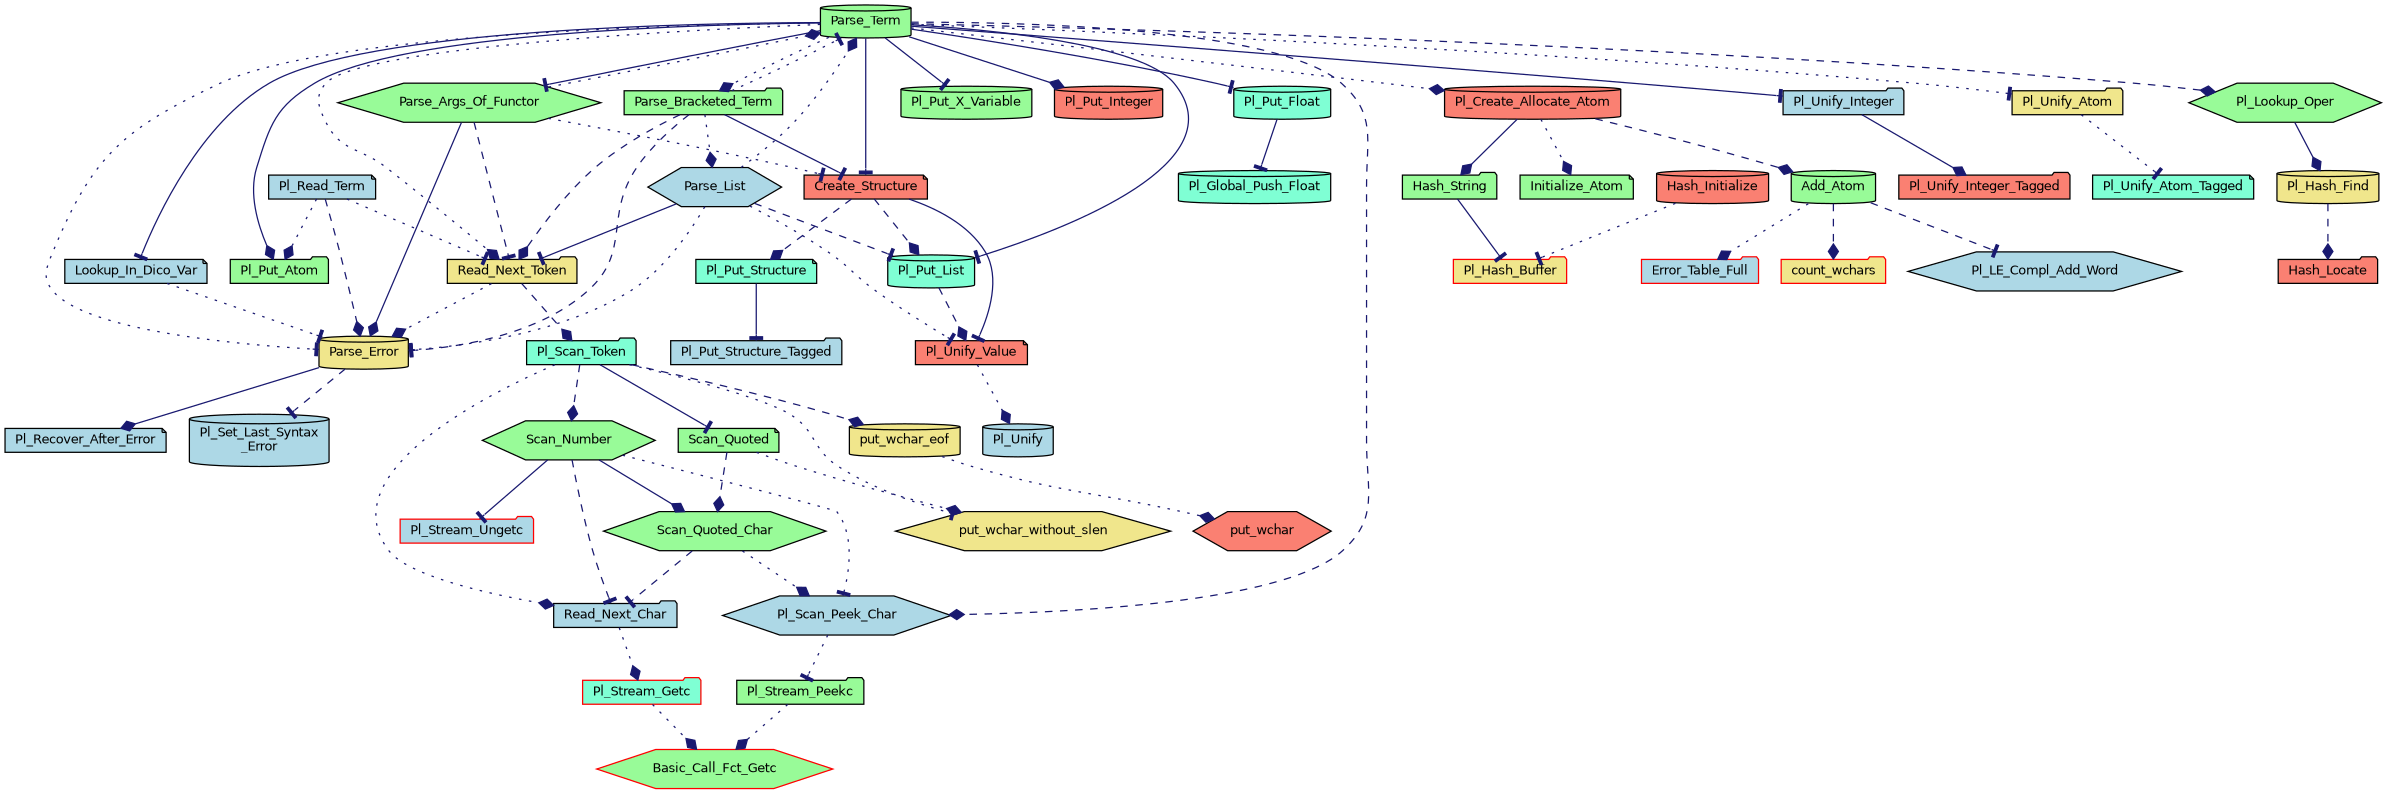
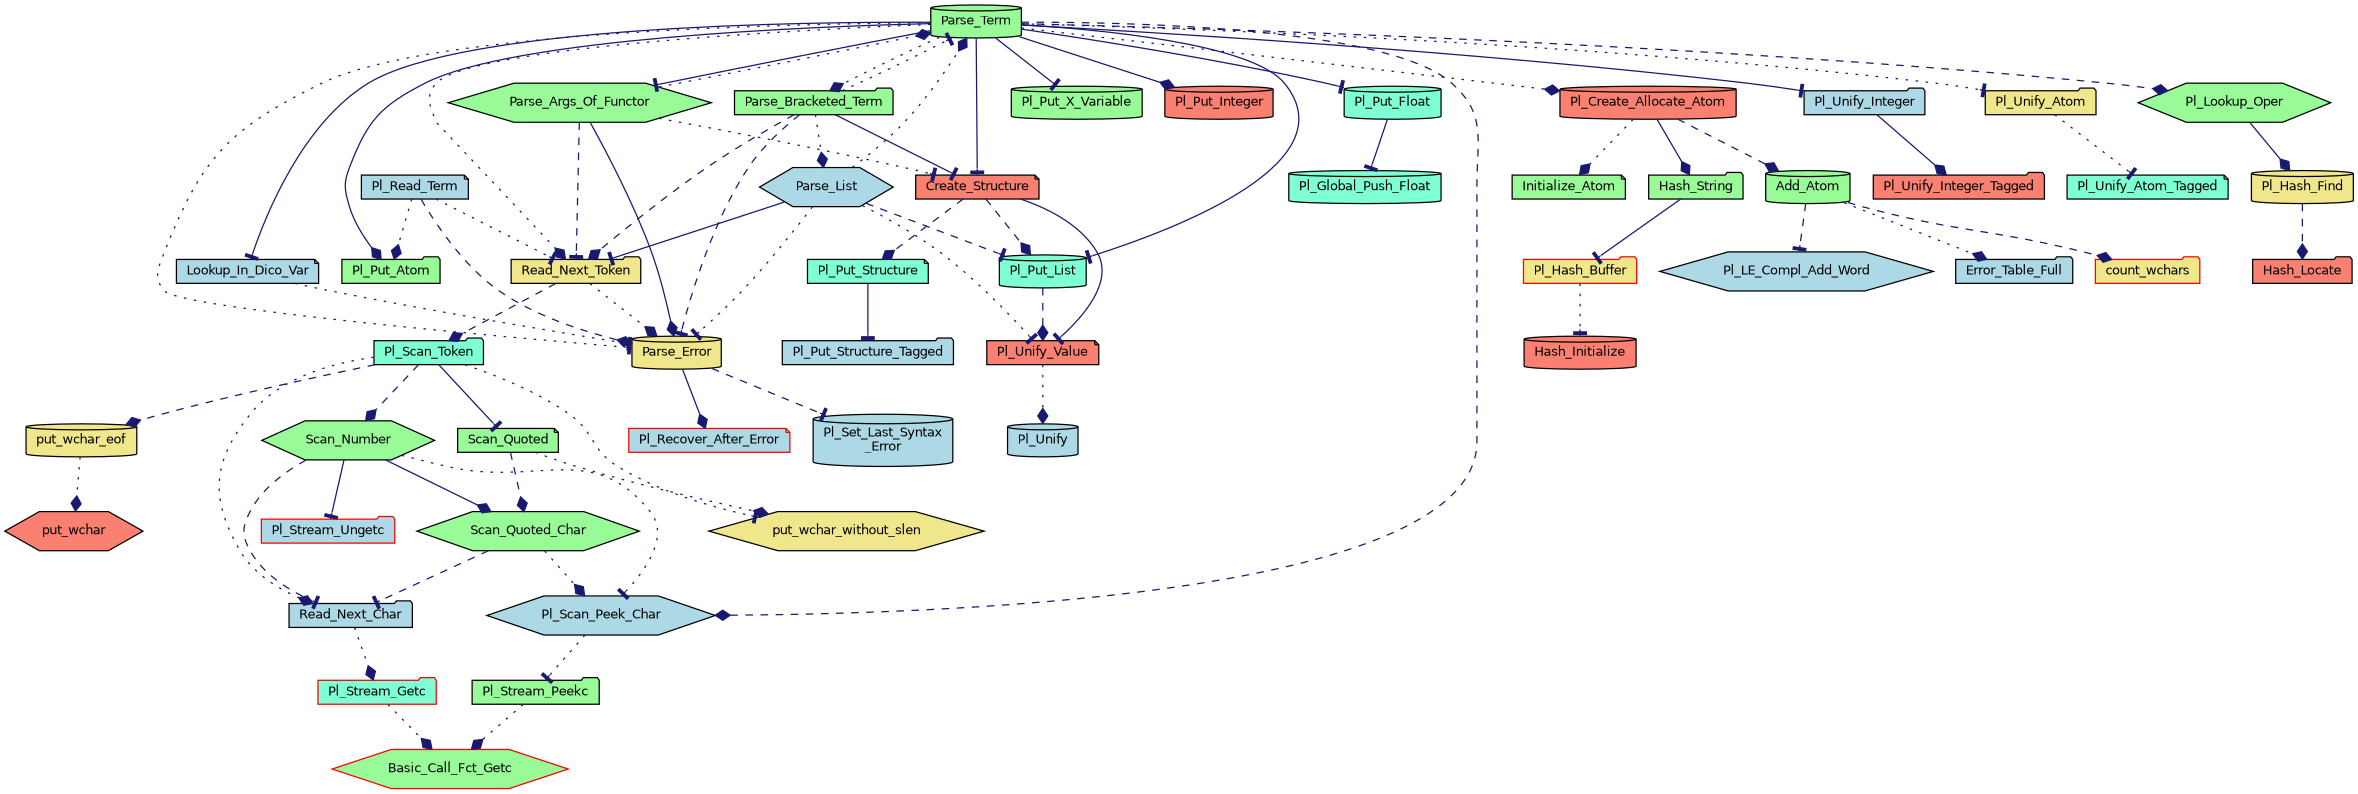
(1609, 230) -> (1580, 306)
(1700, 271) -> (2014, 271)
(86, 440) -> (709, 440)
